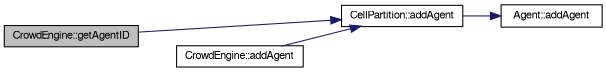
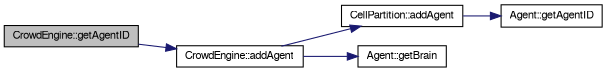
(552, 16) -> (552, 16)
(235, 26) -> (152, 46)
none -> (402, 56)
